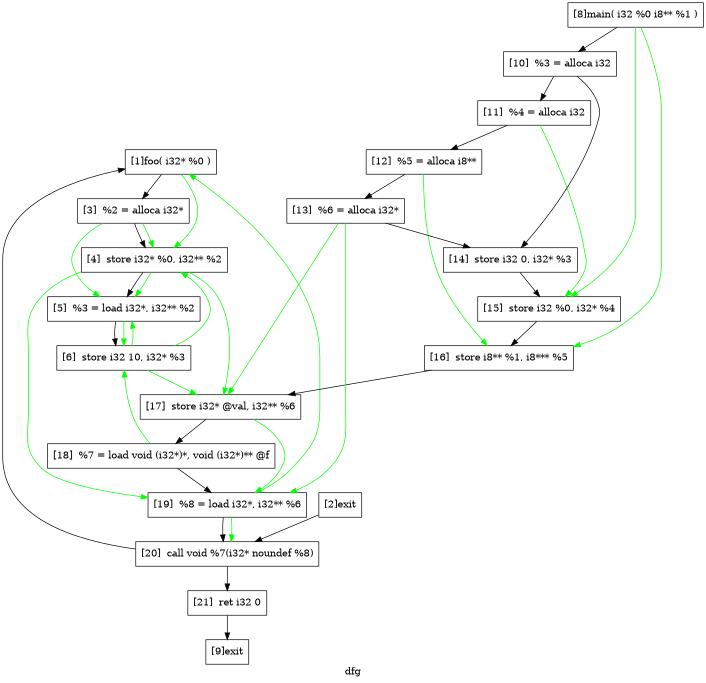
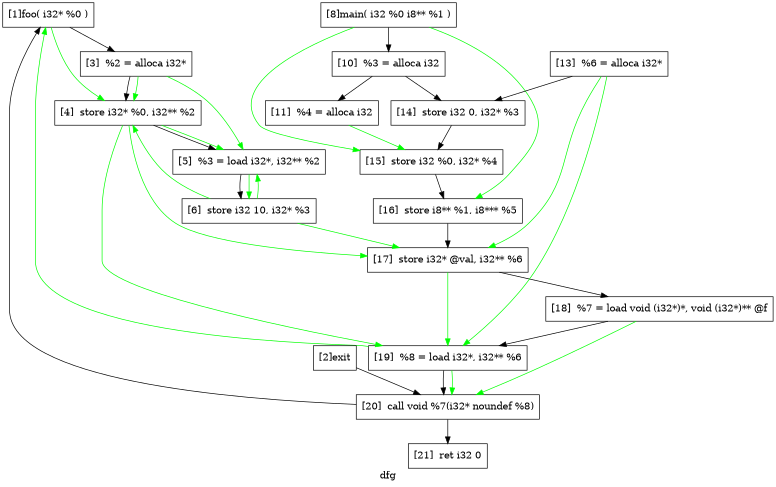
(424, 162) -> none
(132, 413) -> (560, 358)
(227, 652) -> none
